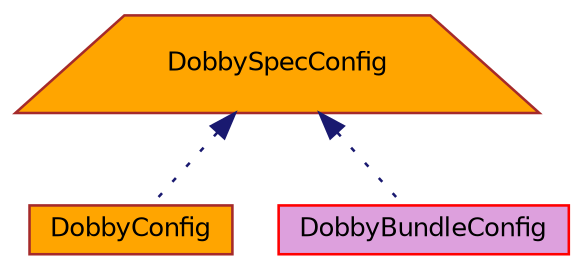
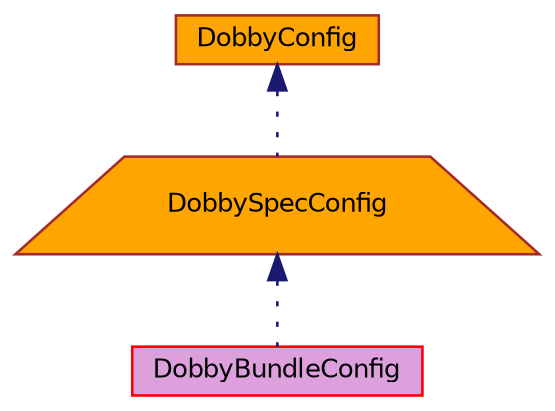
(184, 169) -> (277, 124)
